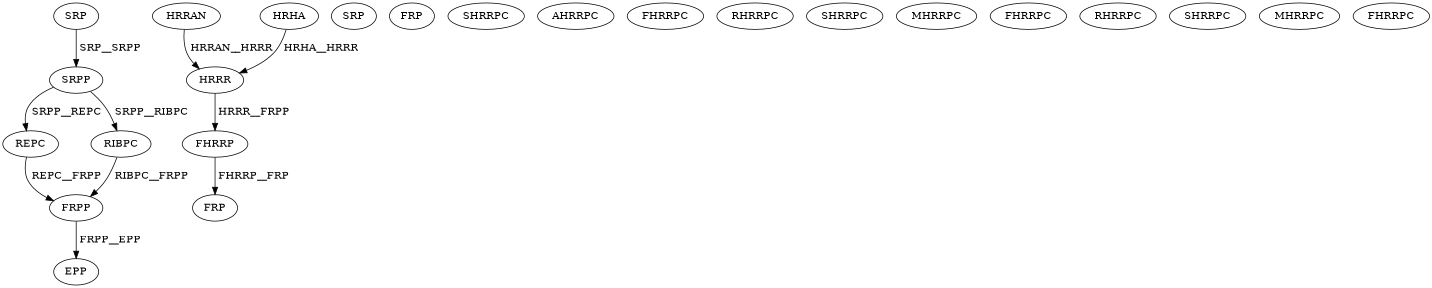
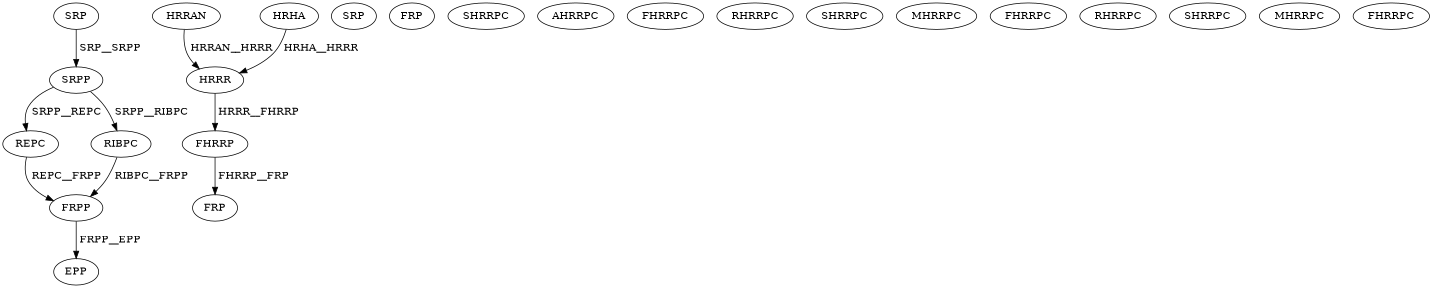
(253, 112) -> (257, 112)
